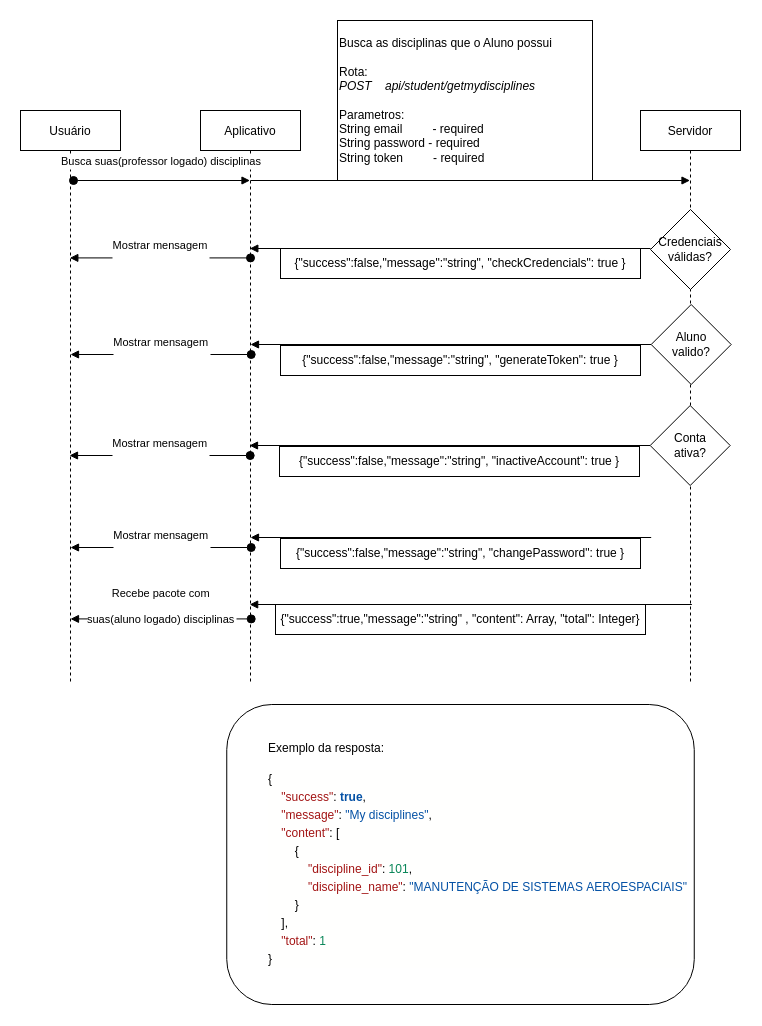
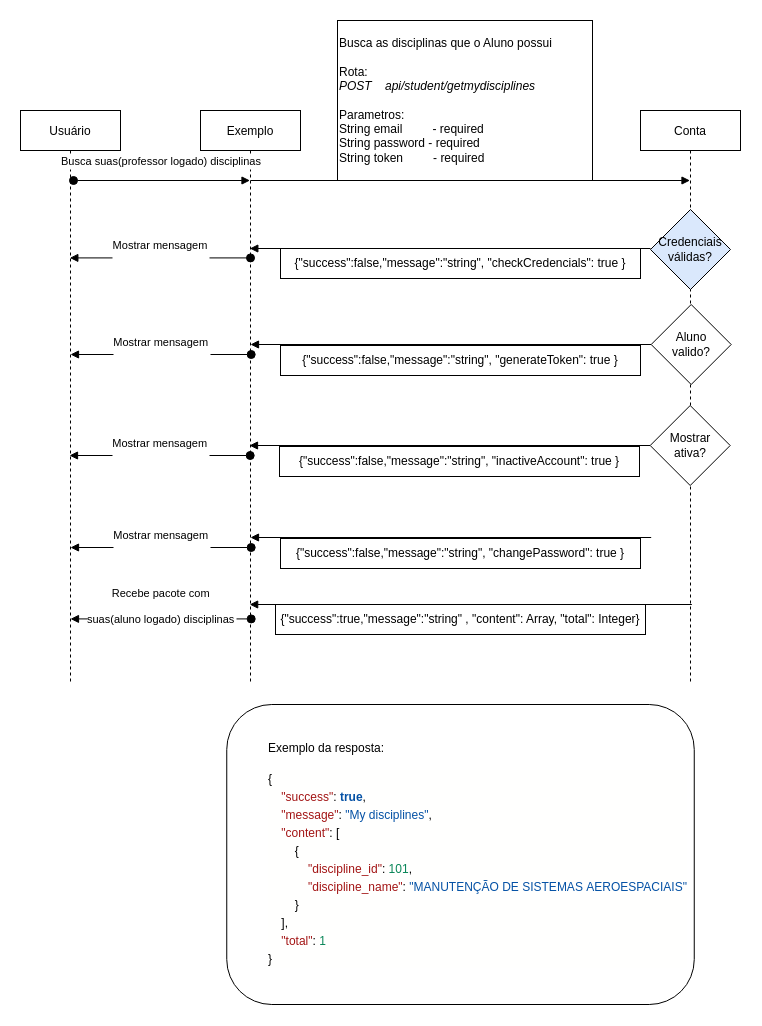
(250, 131) -> (250, 131)
(690, 131) -> (690, 131)
(691, 250) -> (691, 250)
(691, 446) -> (691, 446)
